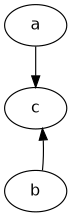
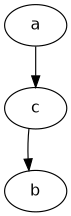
(43, 155) -> (28, 144)
